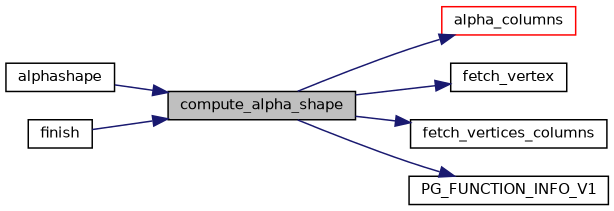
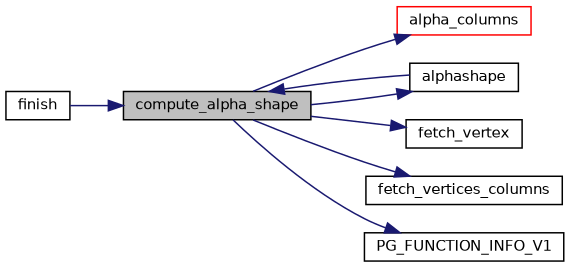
none -> (354, 100)
